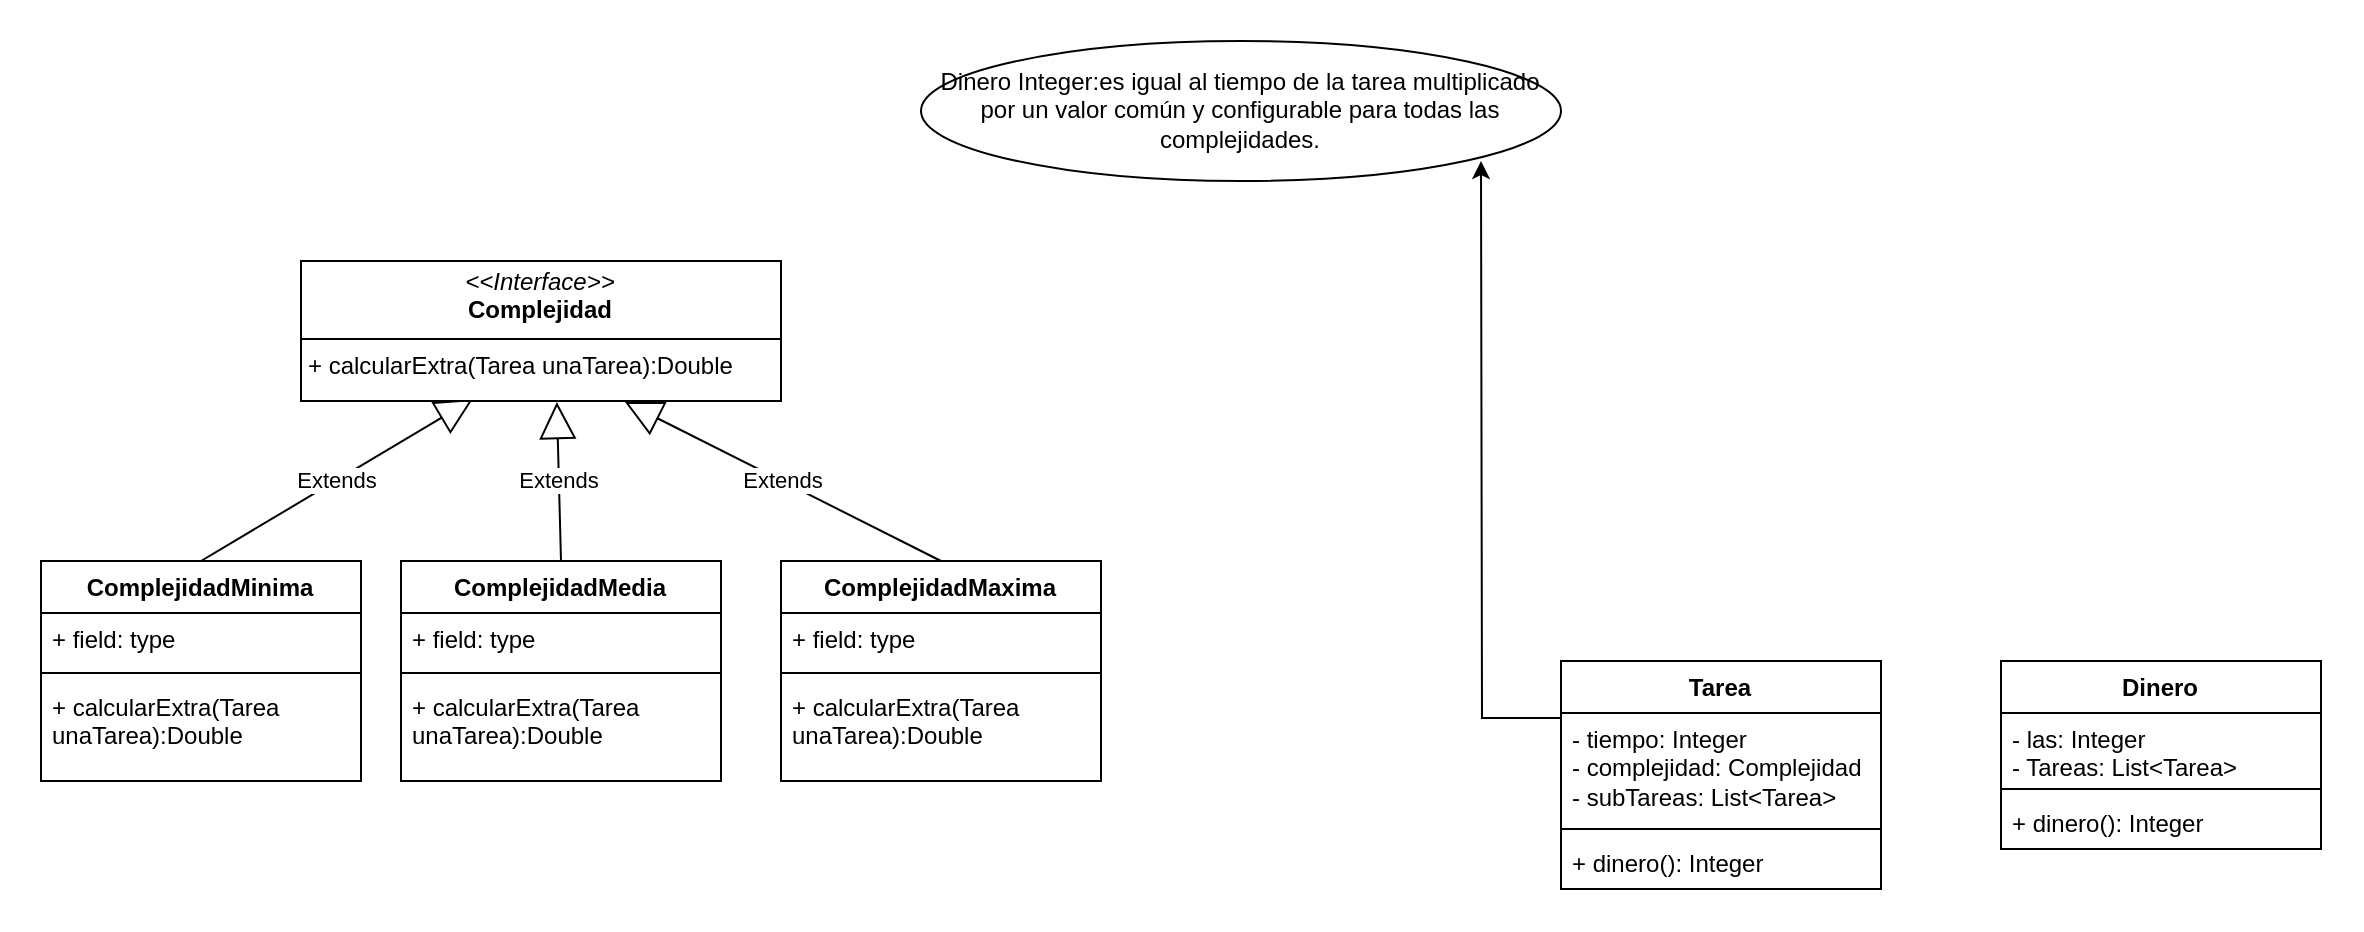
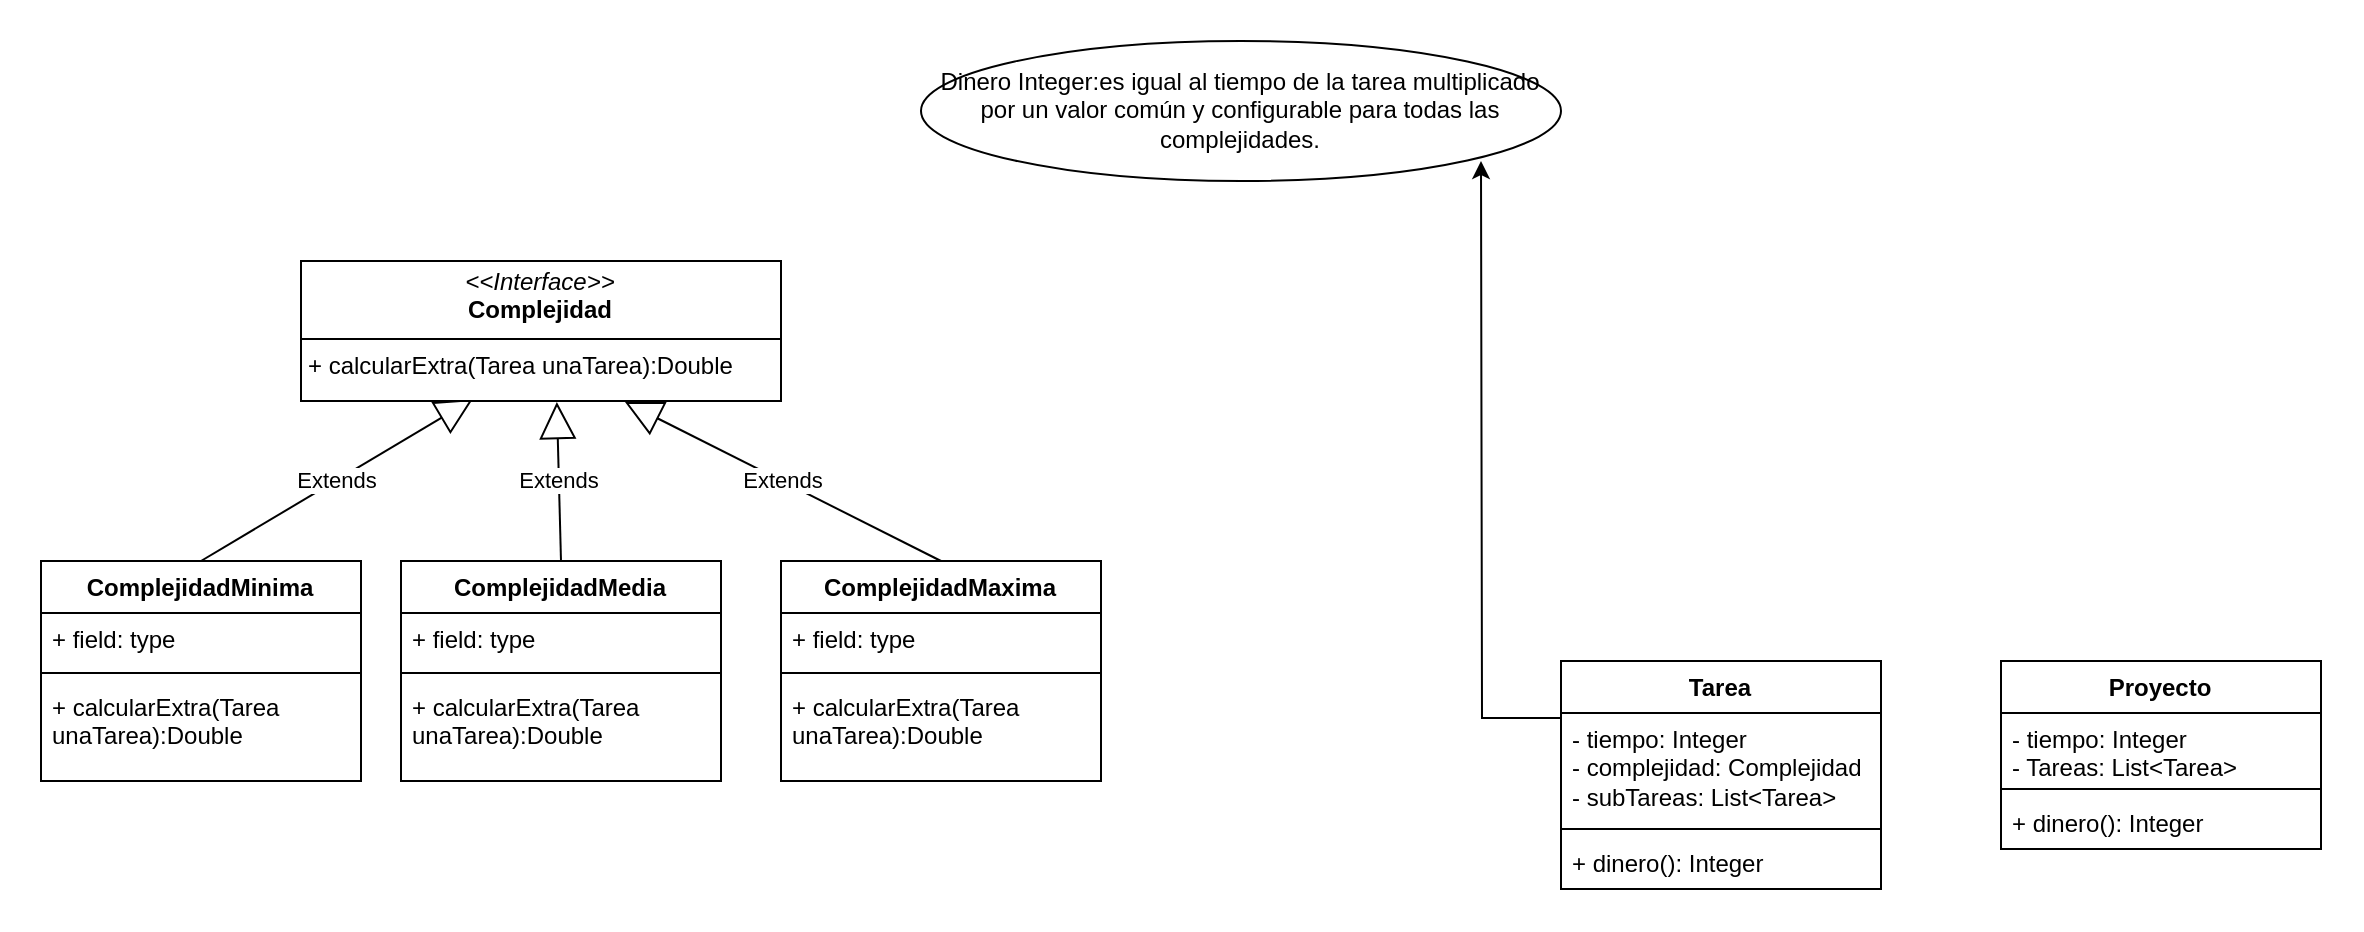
(2161, 689) -> (2161, 689)
(2142, 756) -> (2142, 756)
